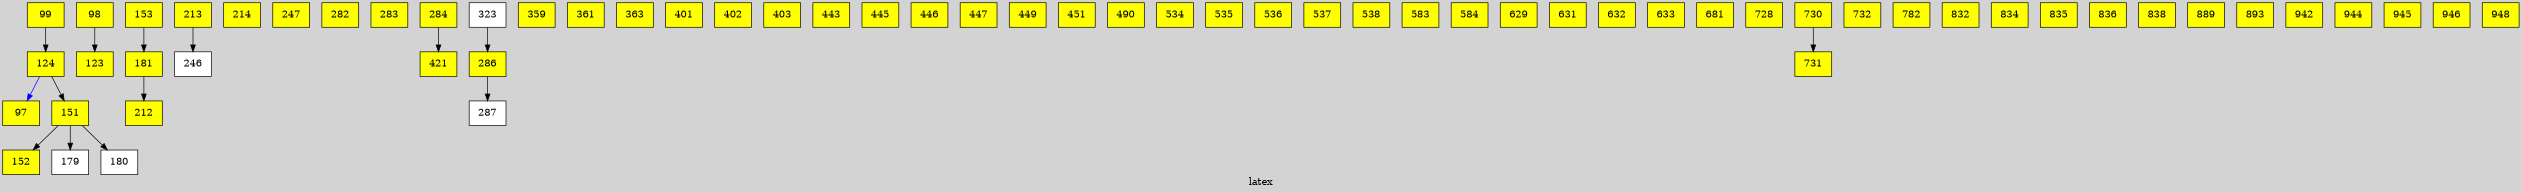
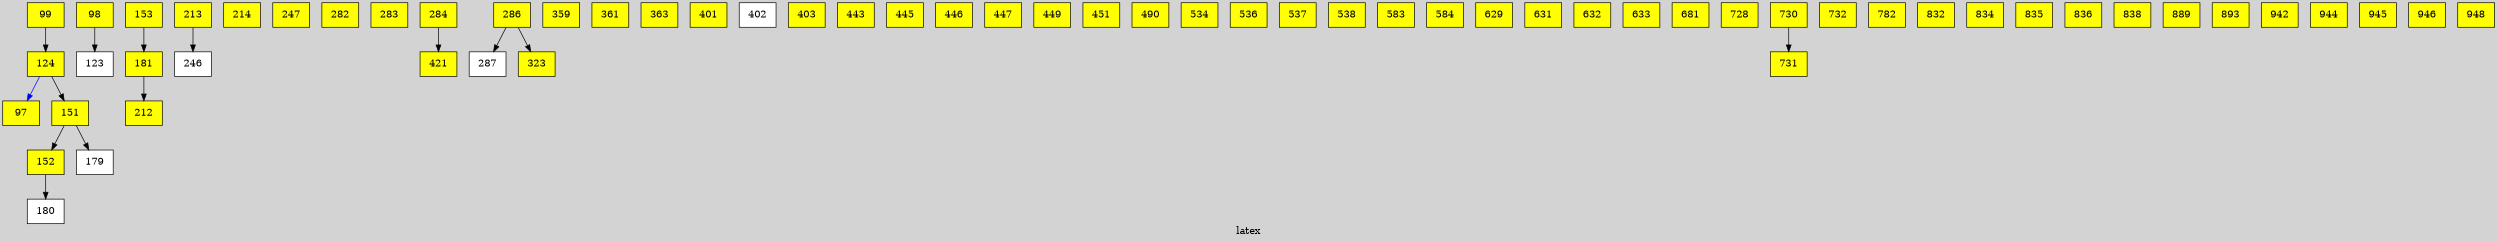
(488, 15) -> (537, 64)
(733, 15) -> (758, 15)
(1224, 15) -> none
(488, 36) -> (523, 36)
(95, 64) -> (95, 64)
(92, 135) -> (46, 184)
